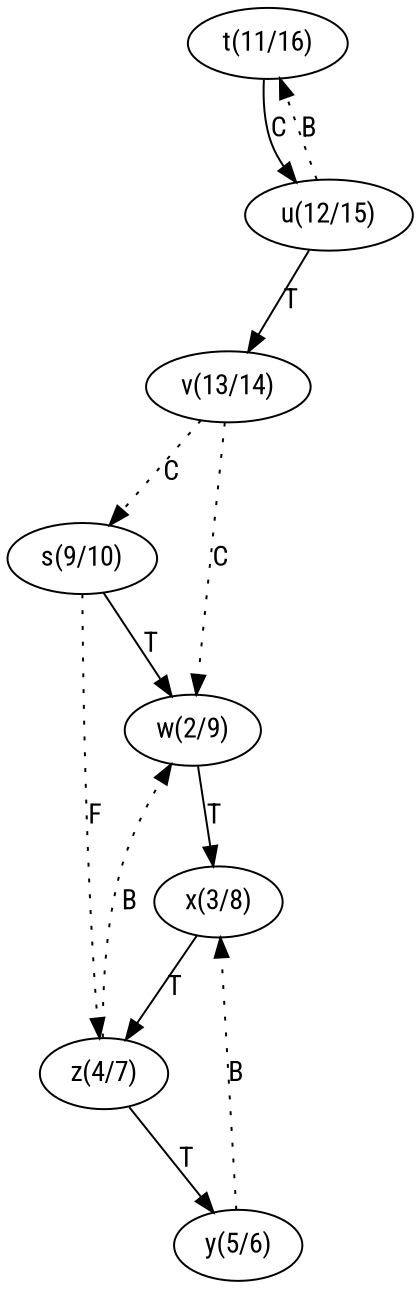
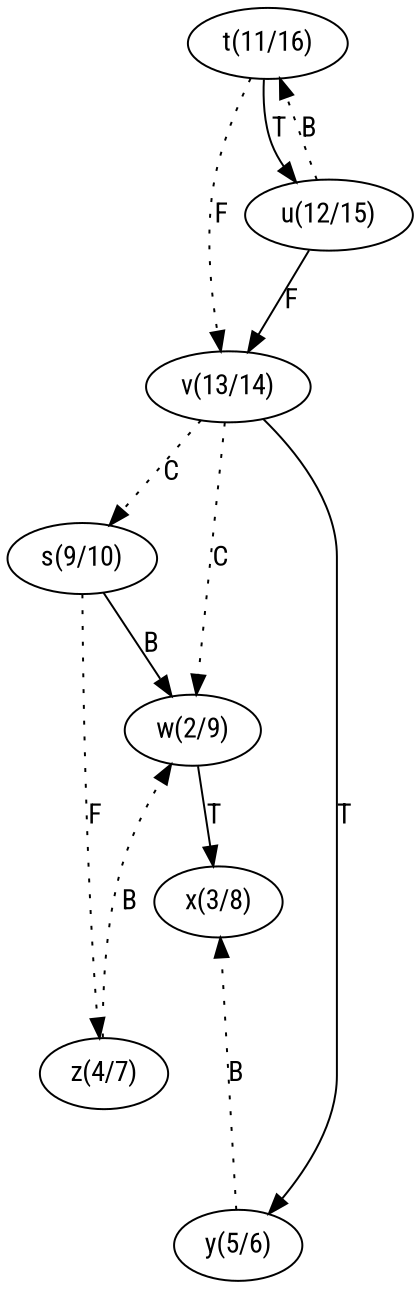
(280, 129) -> (280, 129)
none -> (211, 202)
(292, 301) -> (292, 301)
(151, 644) -> (151, 644)
(167, 979) -> none
(165, 1152) -> (337, 805)
